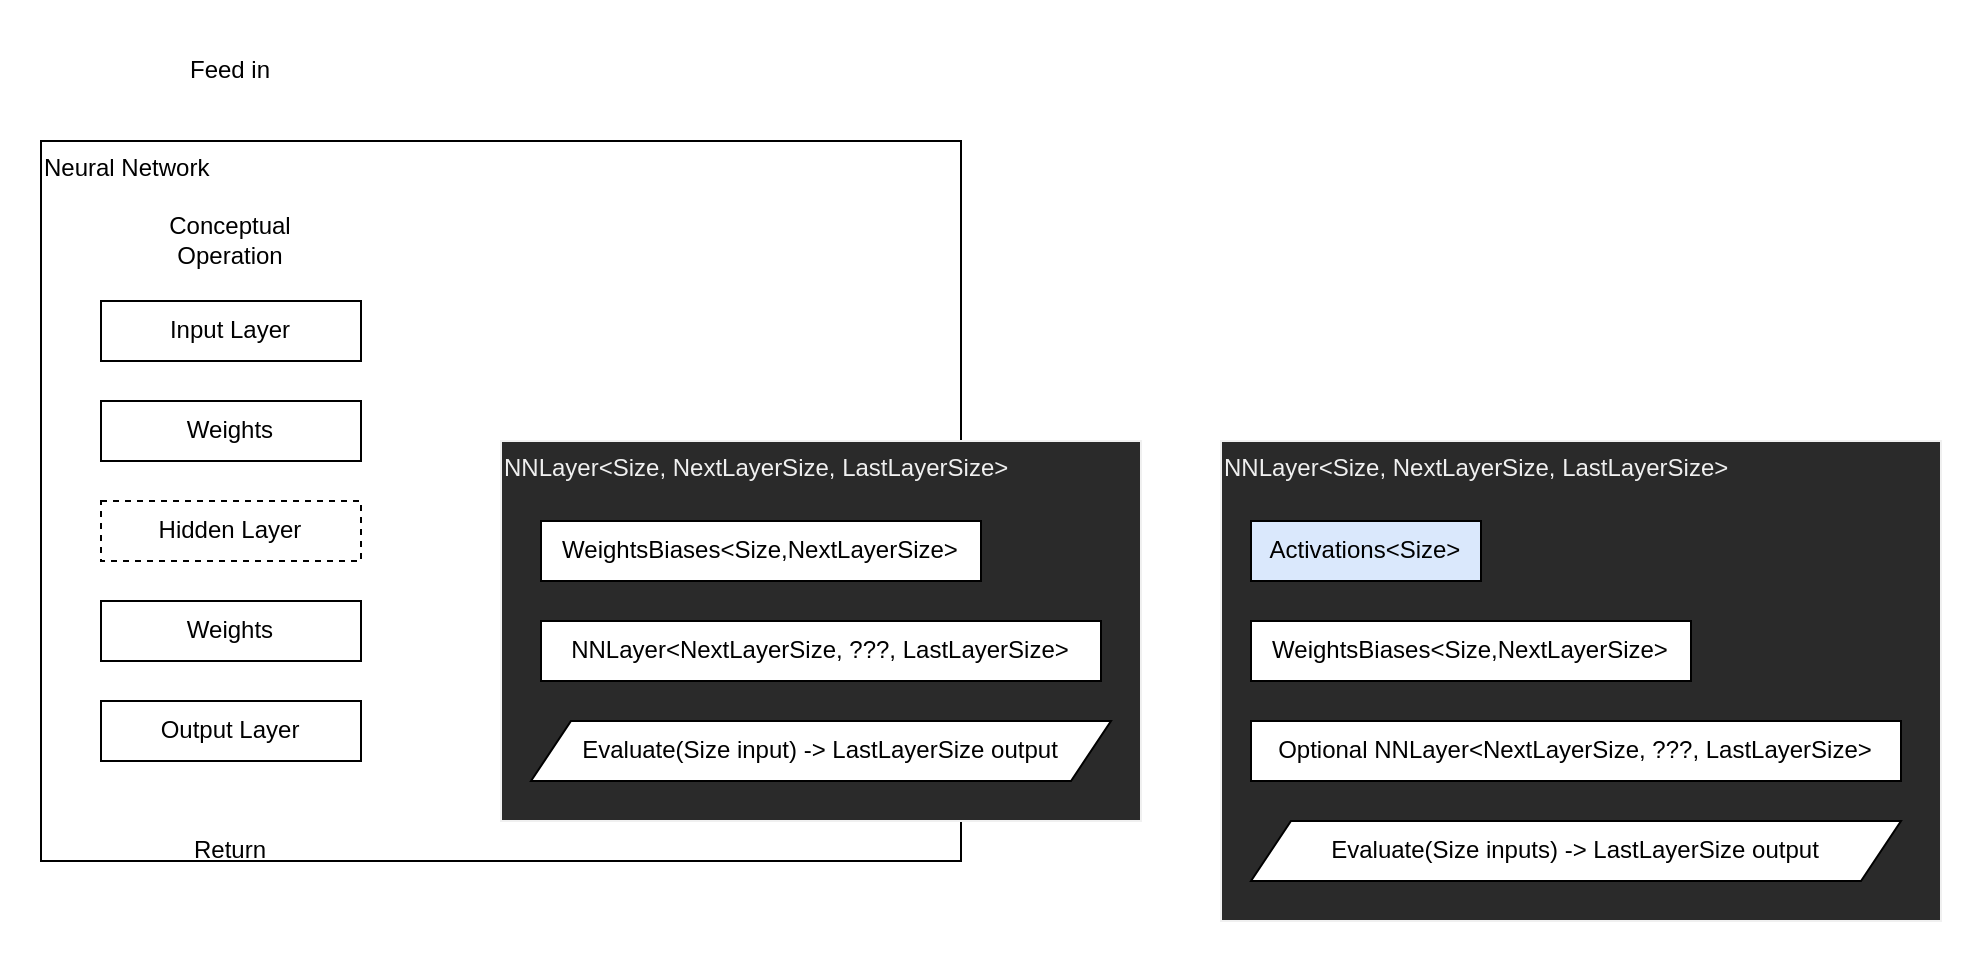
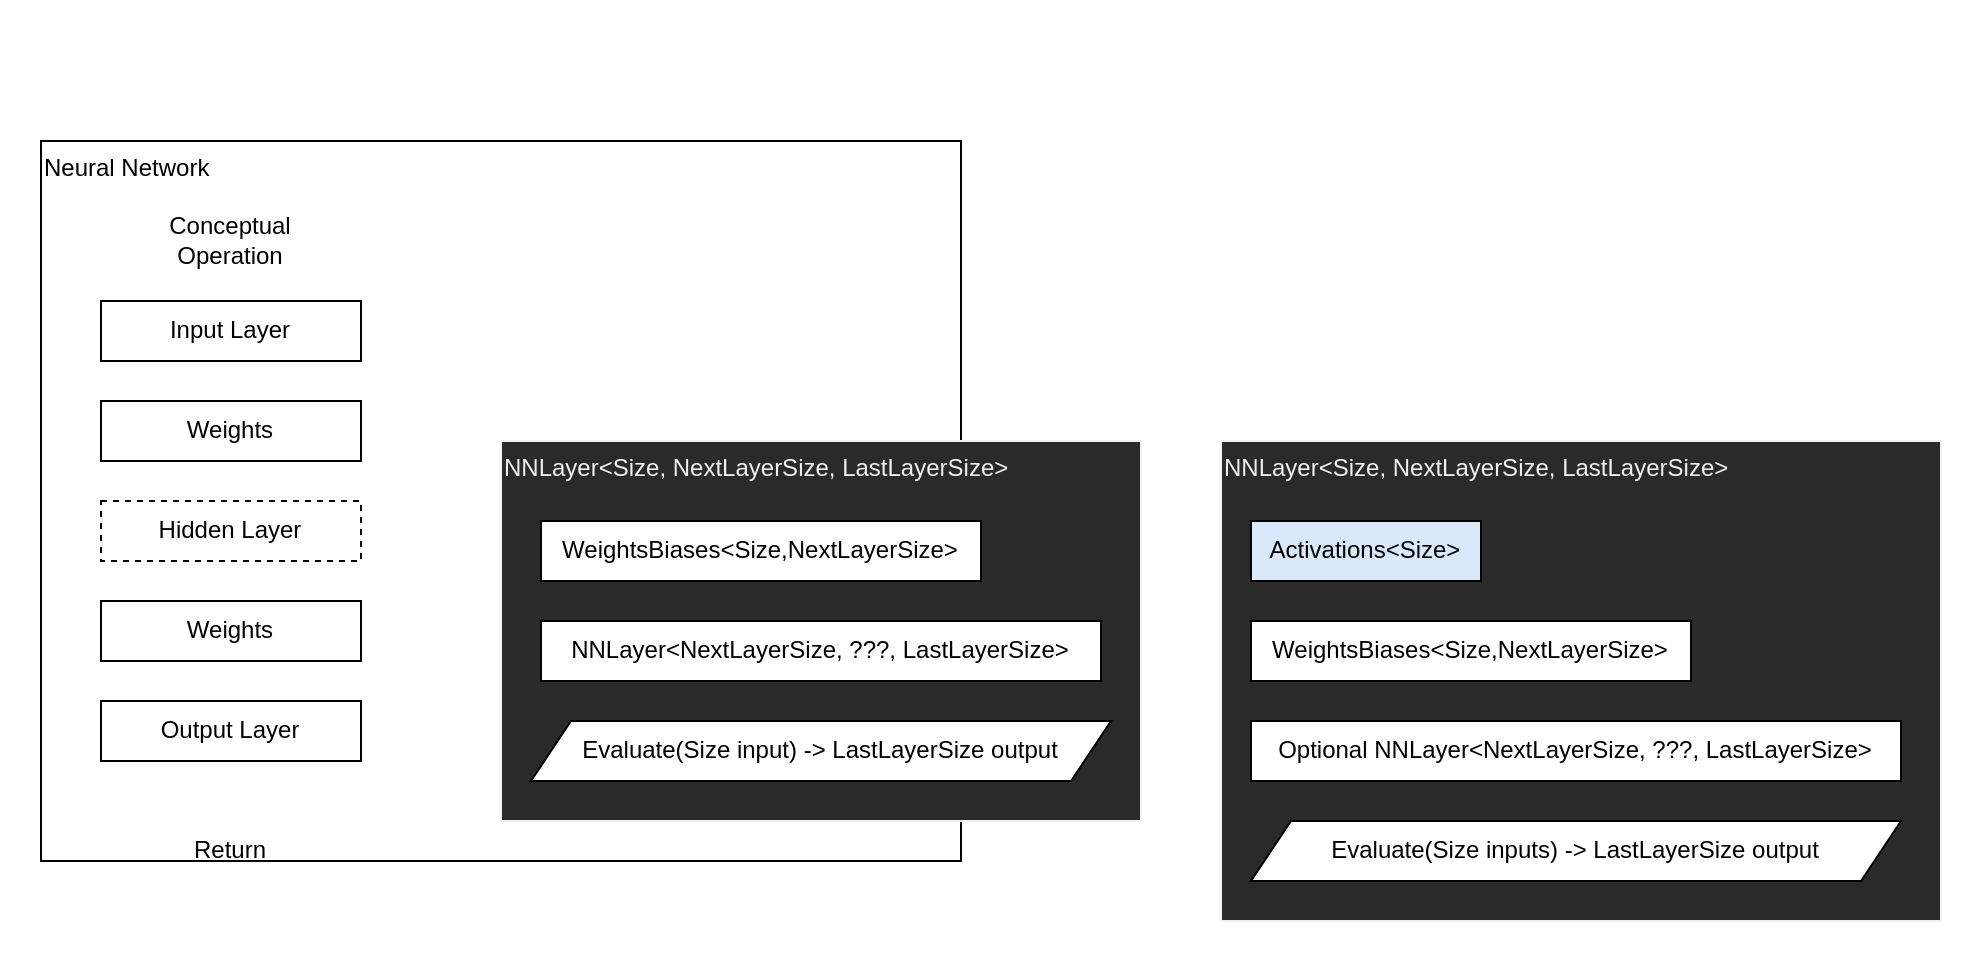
(231, 71) -> none
